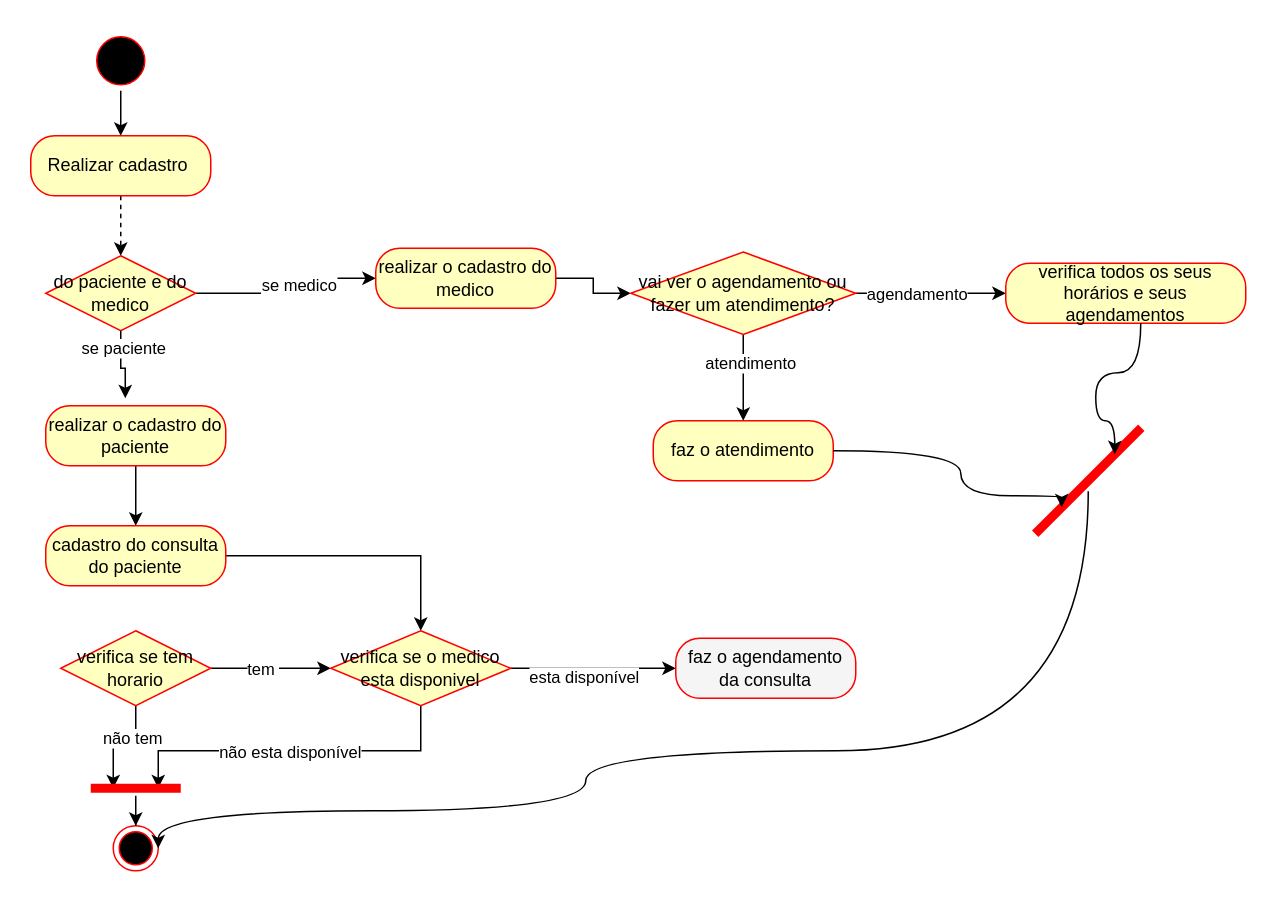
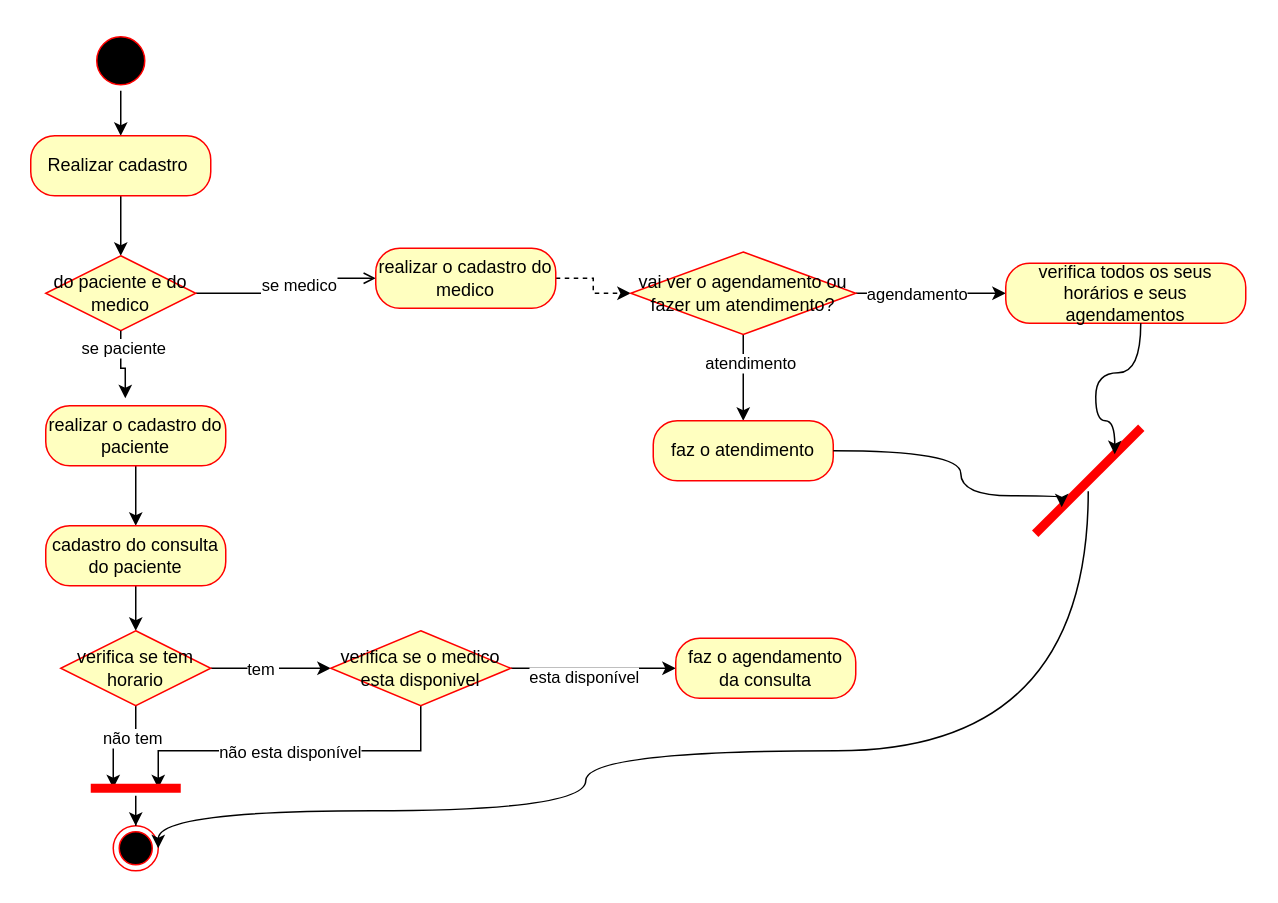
(121, 220) -> (121, 220)
(364, 278) -> (366, 278)
(593, 281) -> (593, 281)
(356, 556) -> (136, 614)
(766, 668) -> (766, 668)
